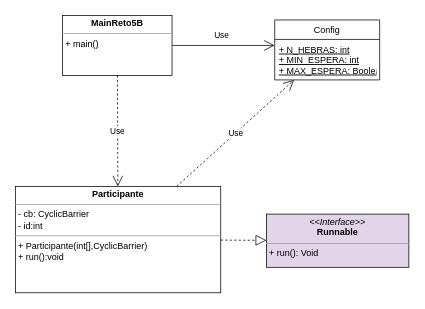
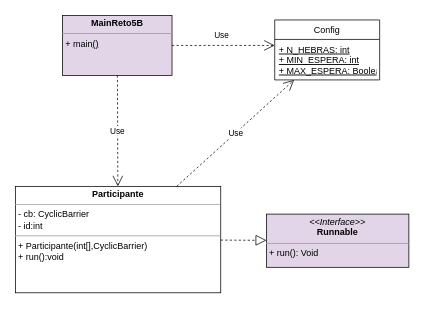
(117, 45) -> (117, 45)
(222, 45) -> (222, 45)
